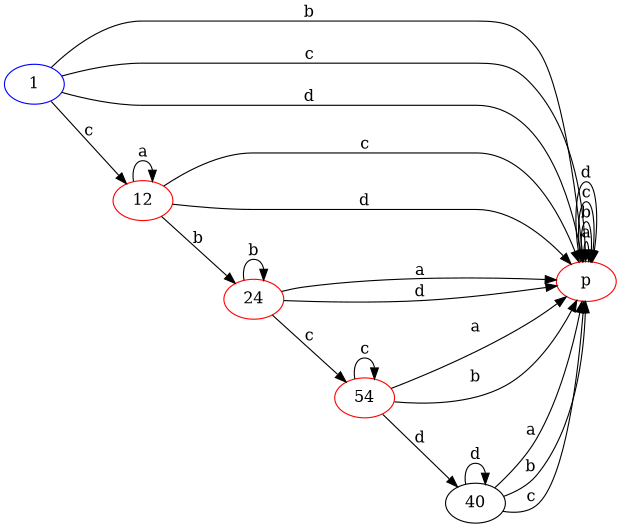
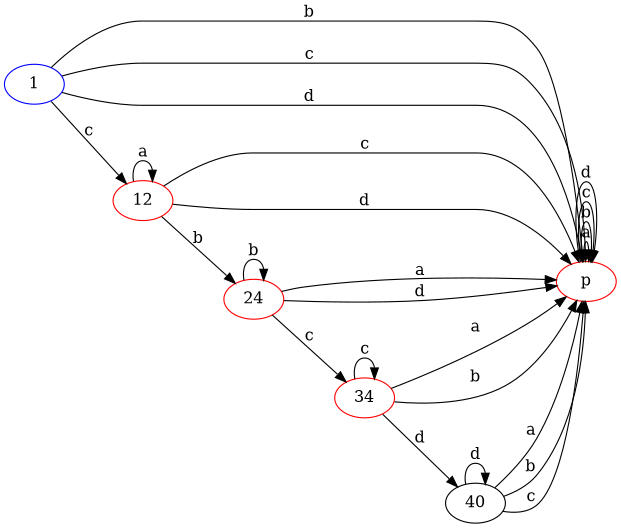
(365, 398) -> (365, 398)
